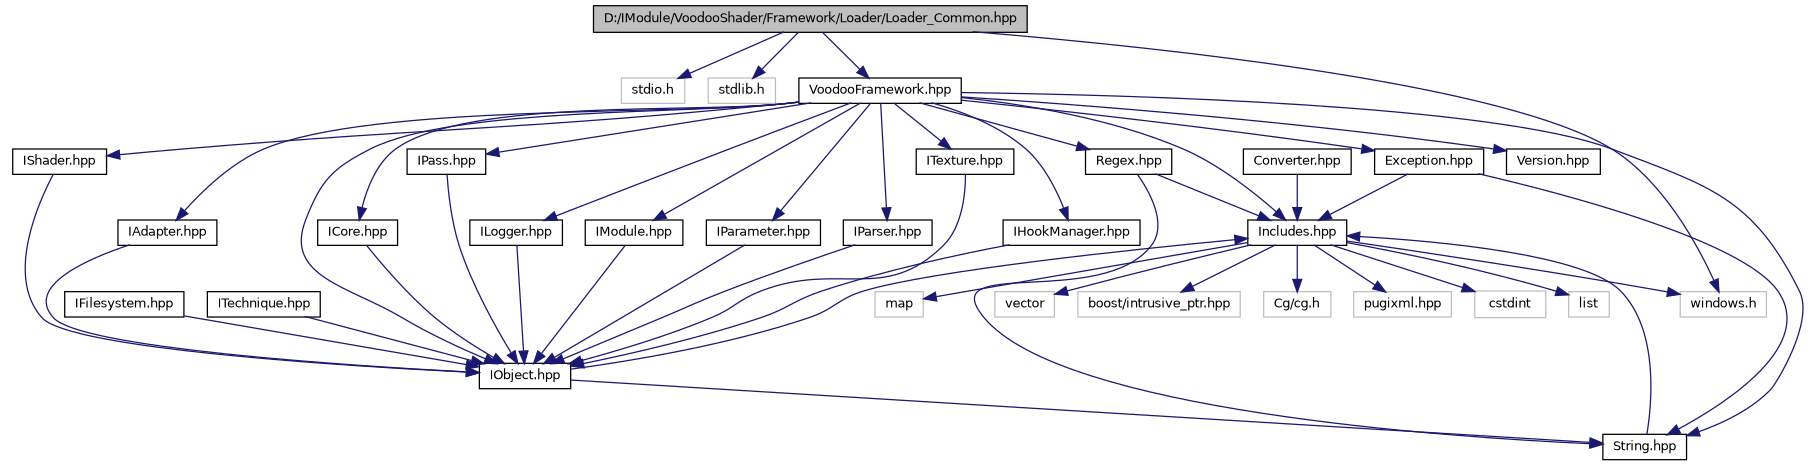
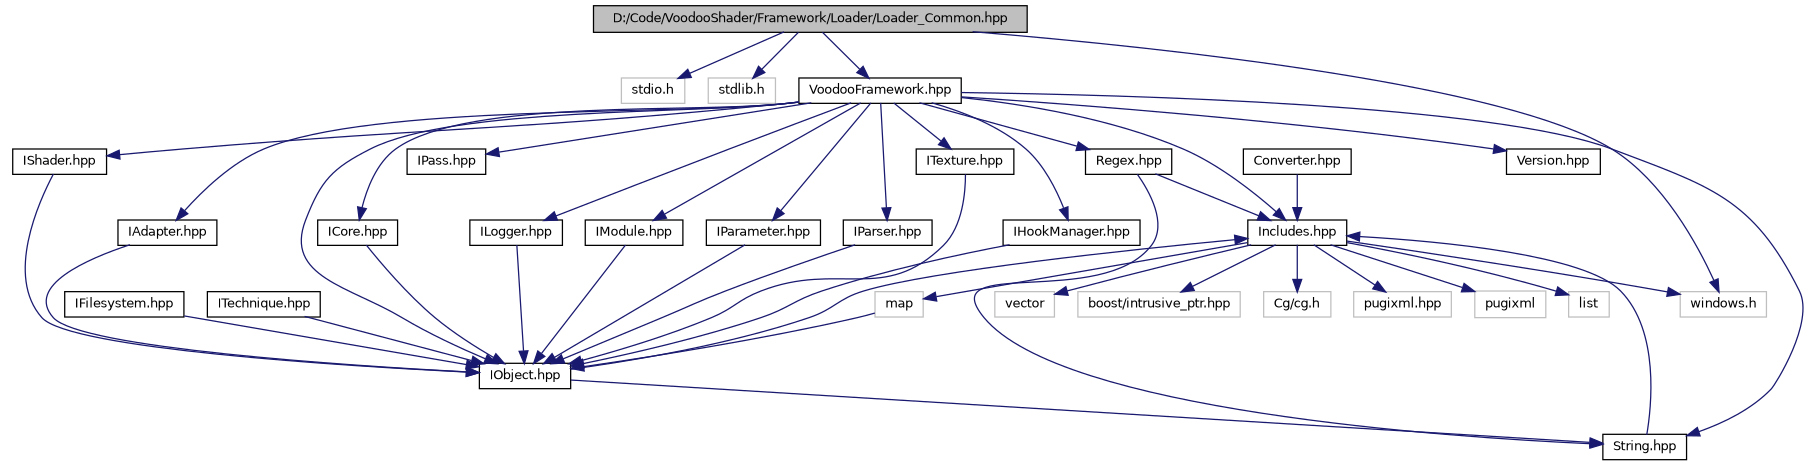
(810, 19) -> (810, 19)
(1429, 162) -> none
(467, 267) -> (788, 332)
(1510, 304) -> (1510, 304)
